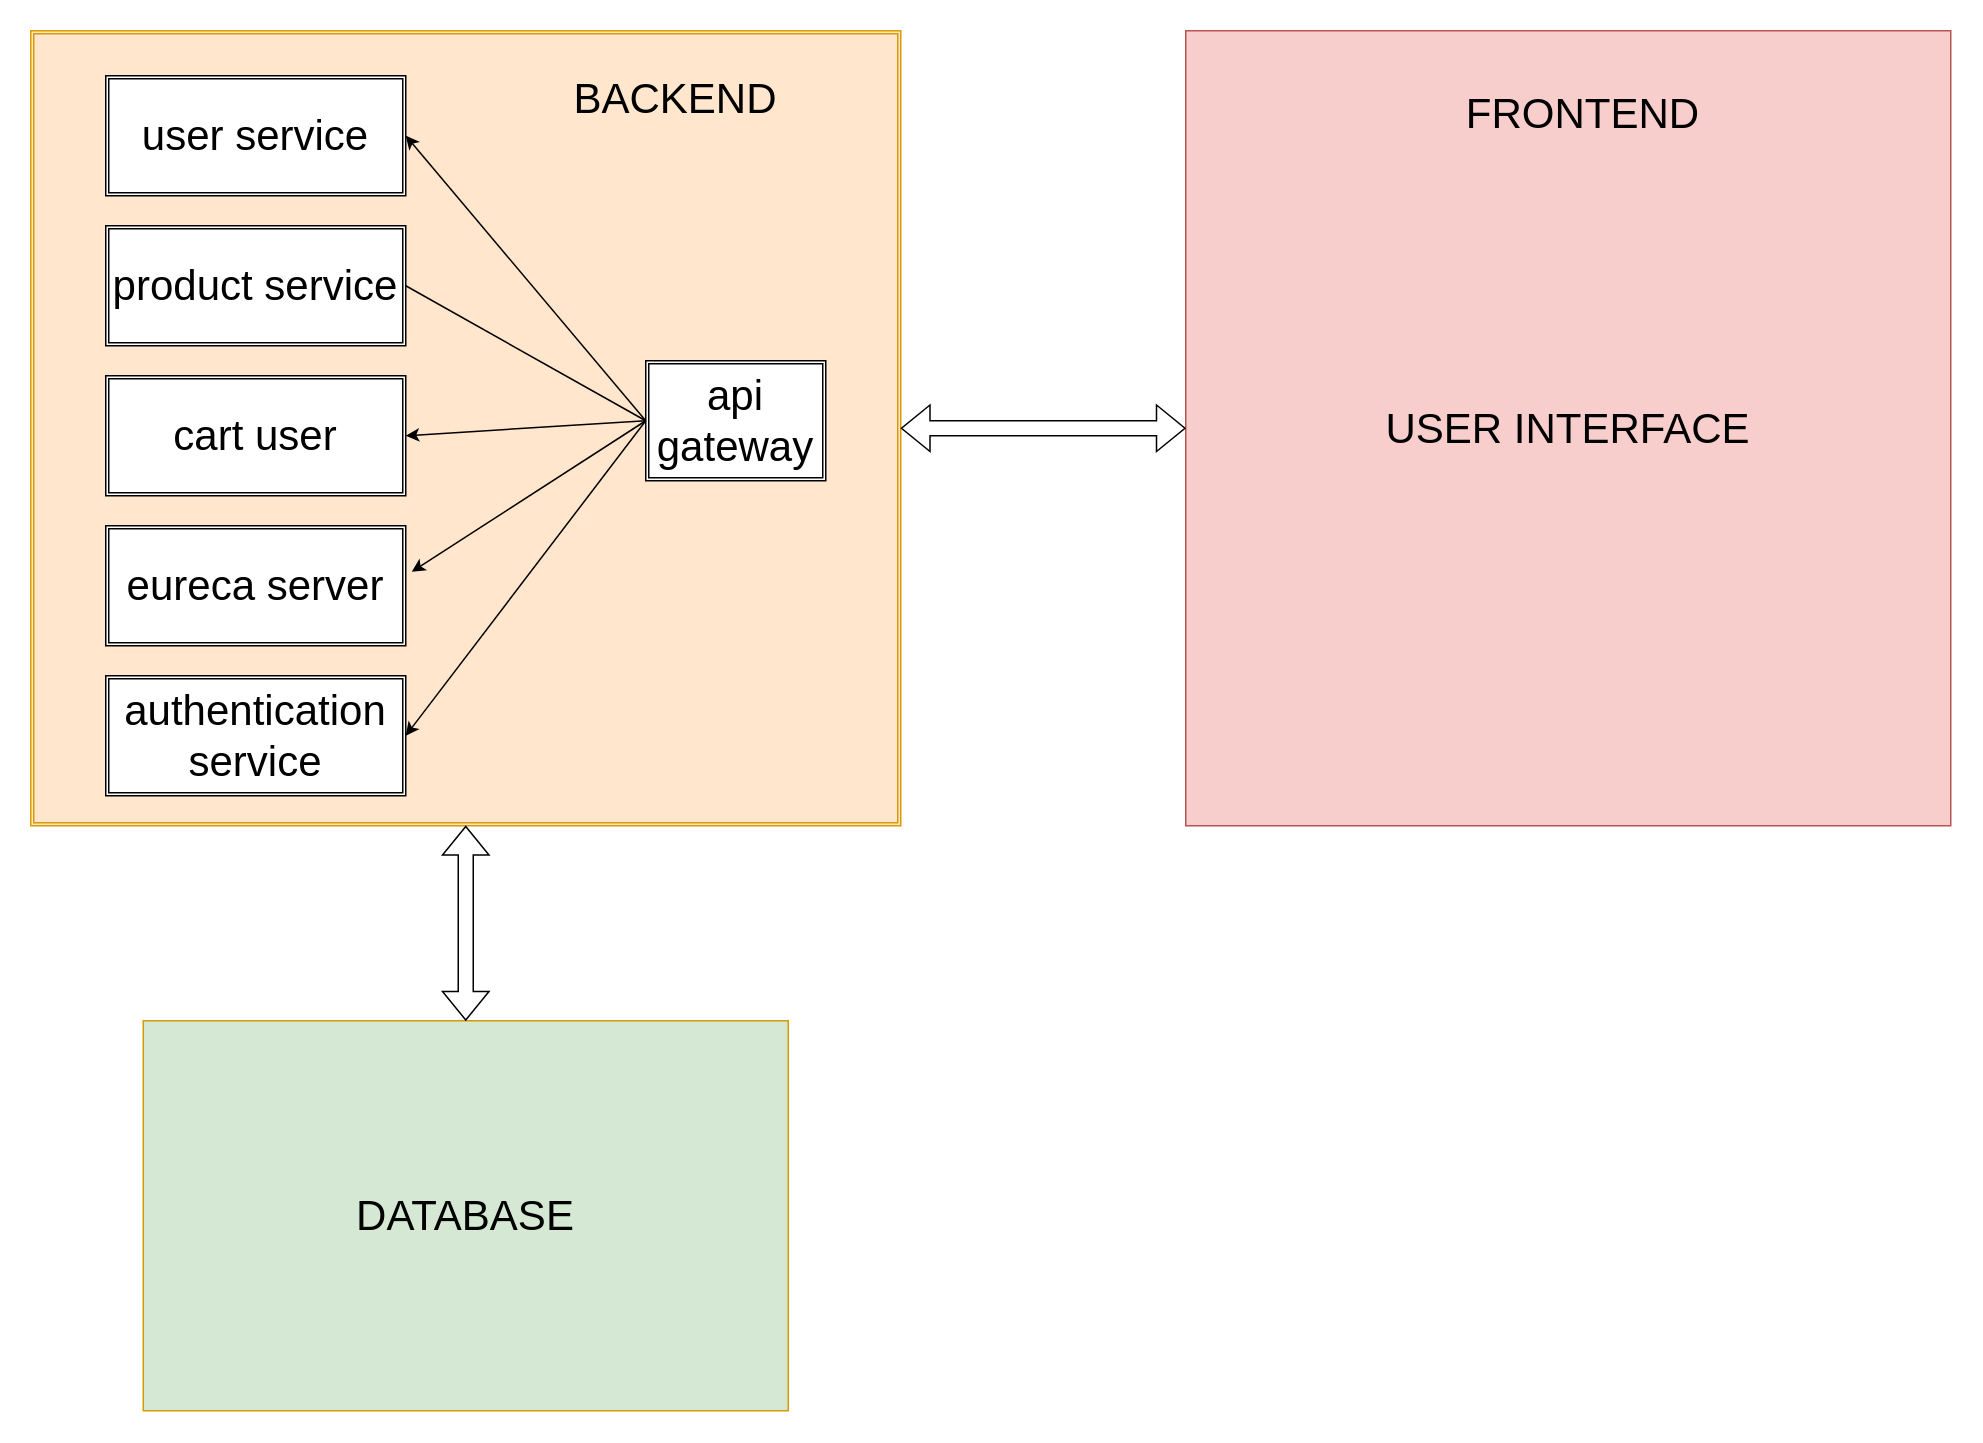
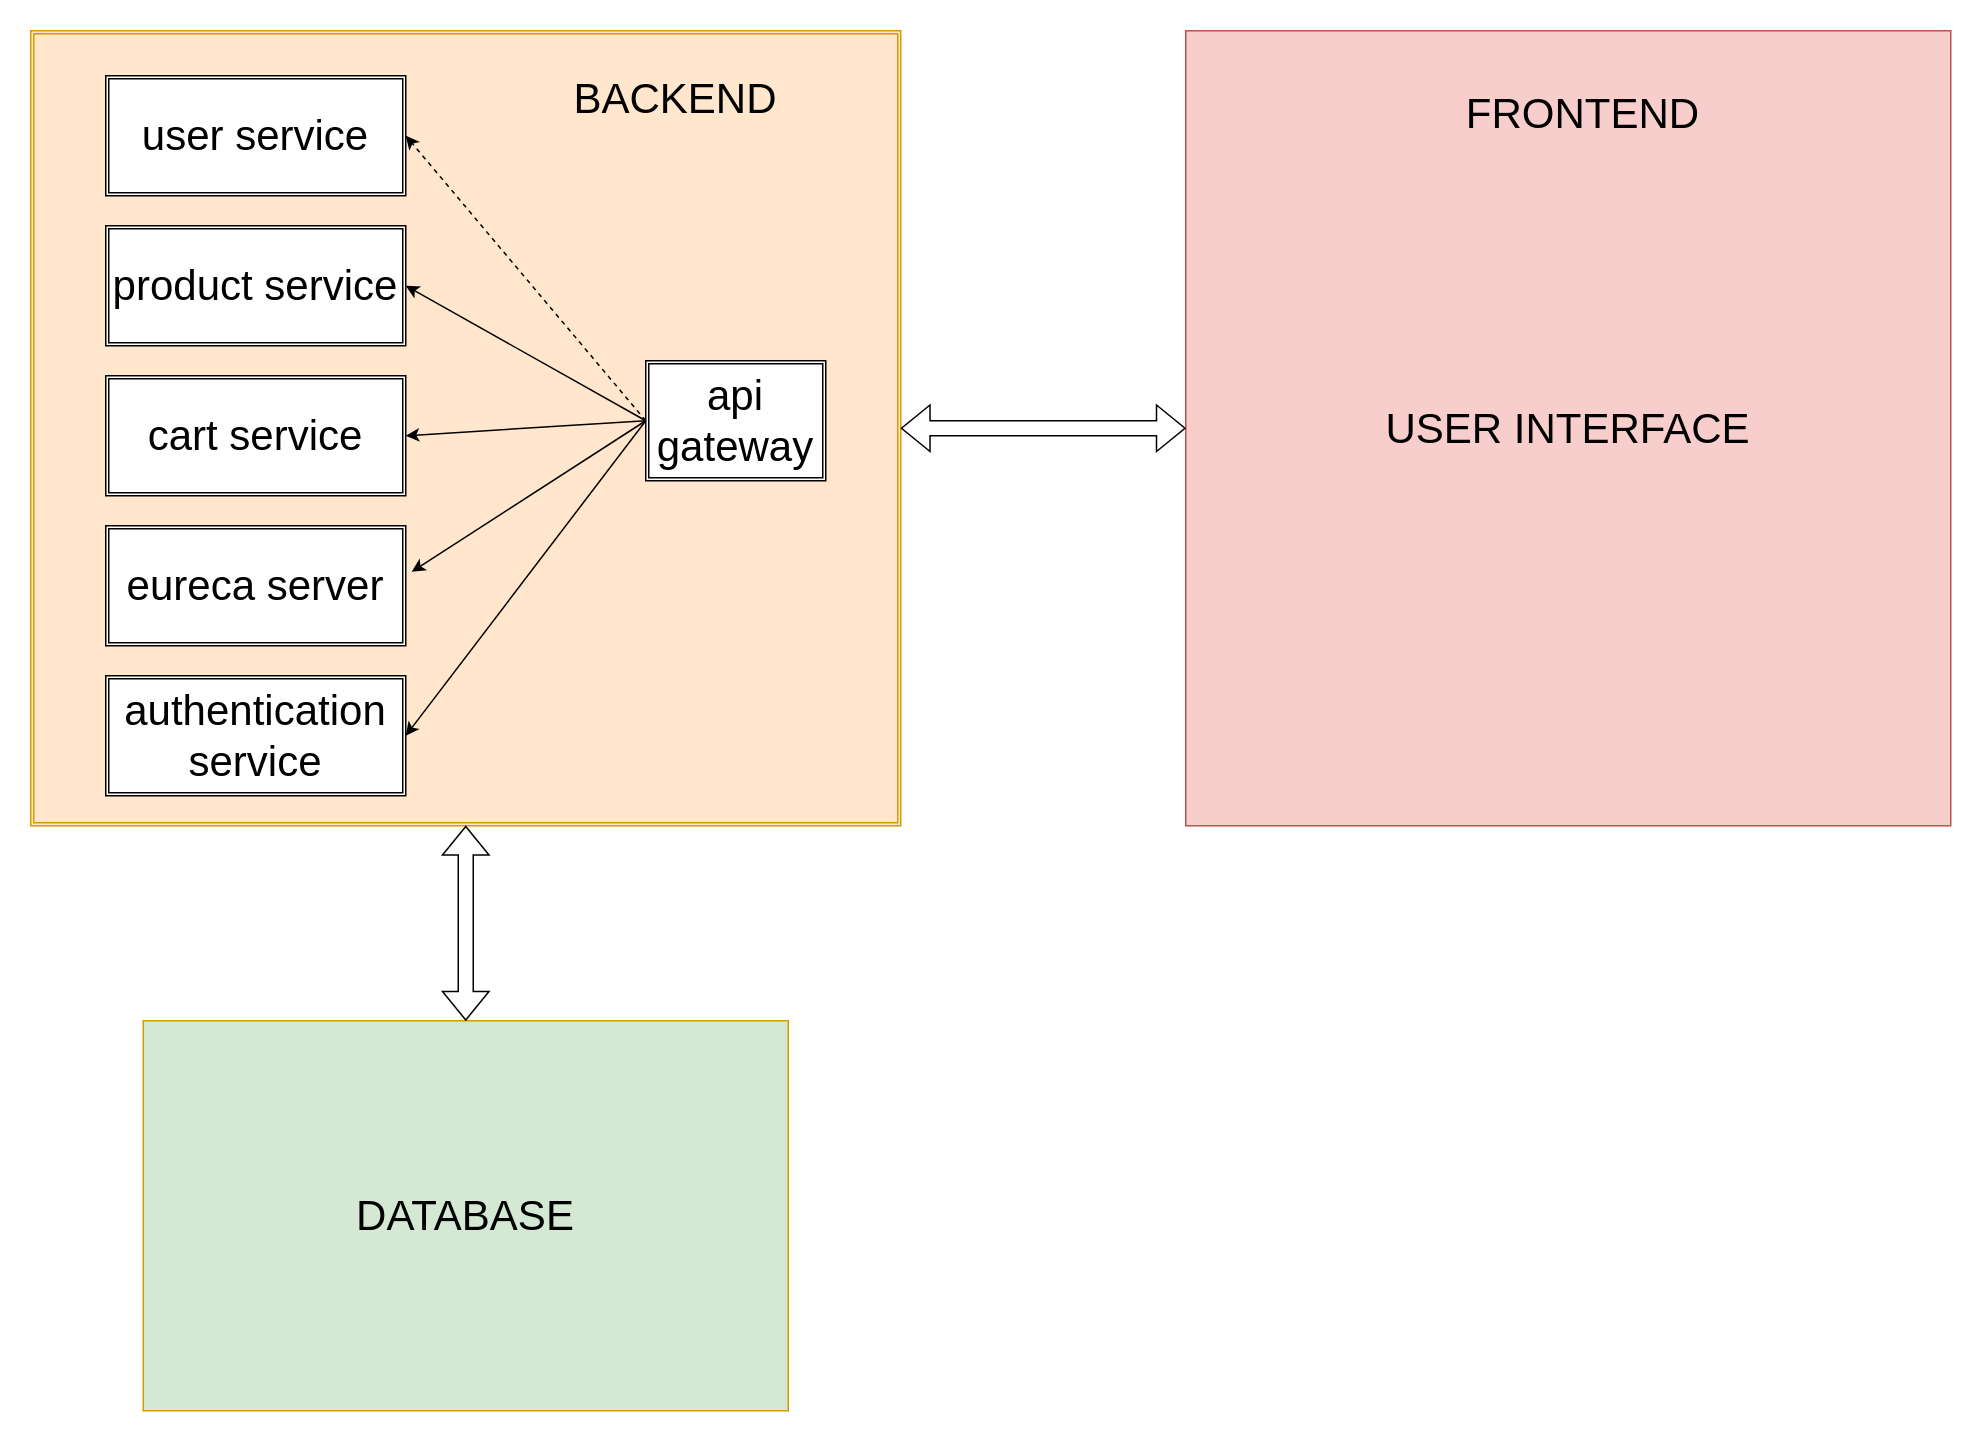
(527, 280) -> (527, 280)
(411, 289) -> (415, 291)
(256, 436) -> (256, 436)
